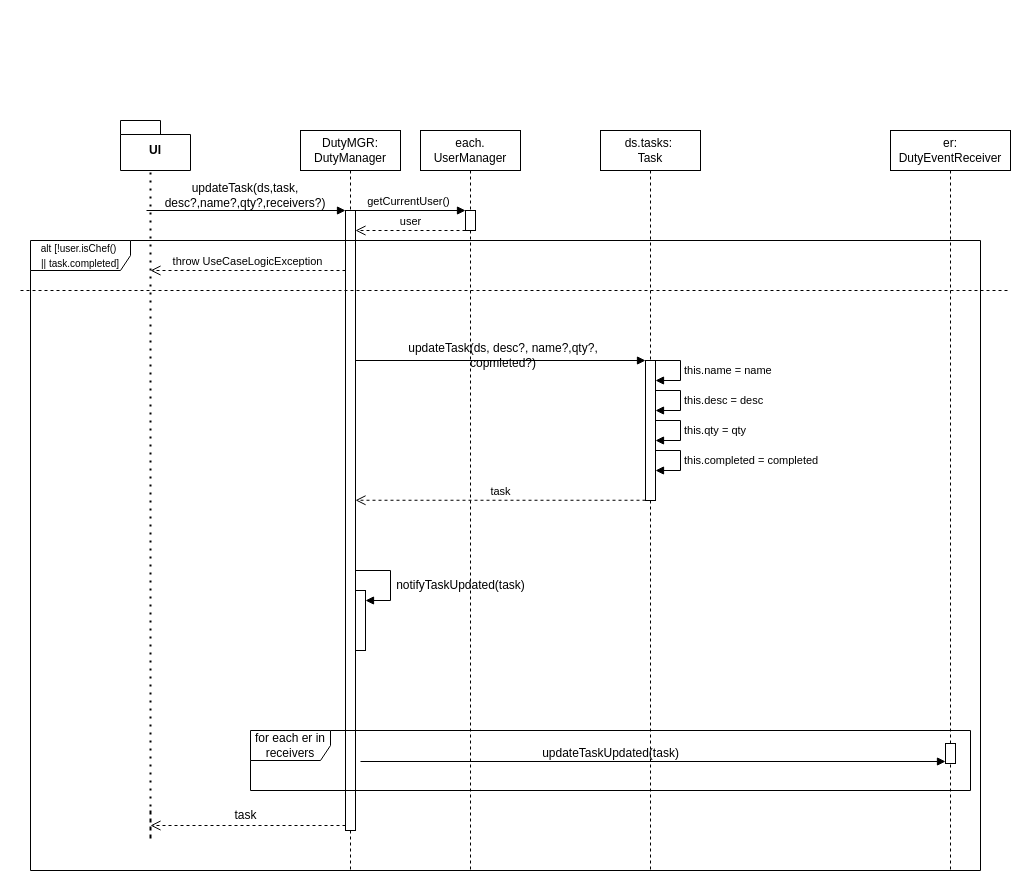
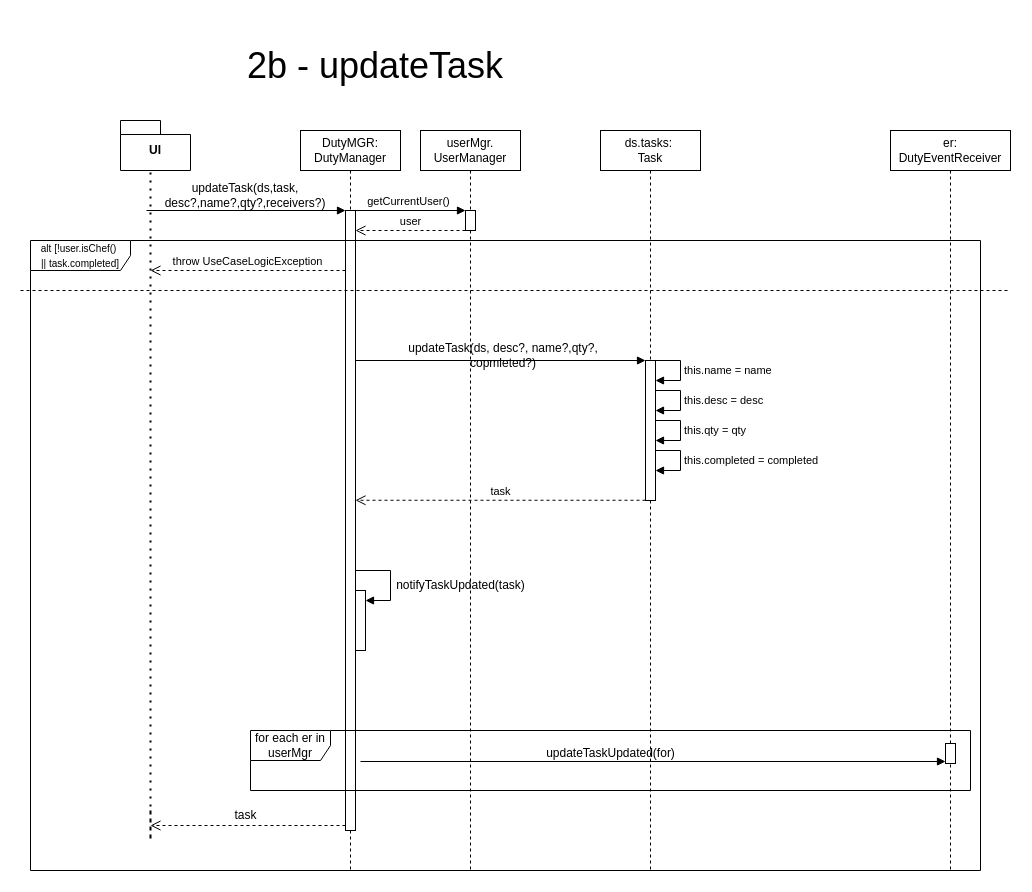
none -> (376, 66)
(471, 151) -> (471, 151)
(291, 746) -> (291, 746)
(611, 754) -> (611, 754)
